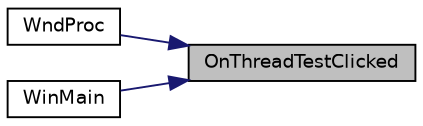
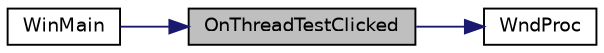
(145, 39) -> (440, 27)
